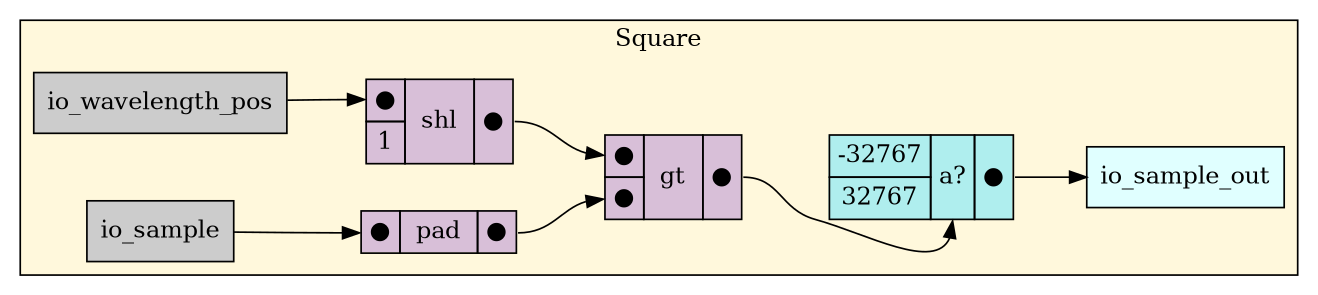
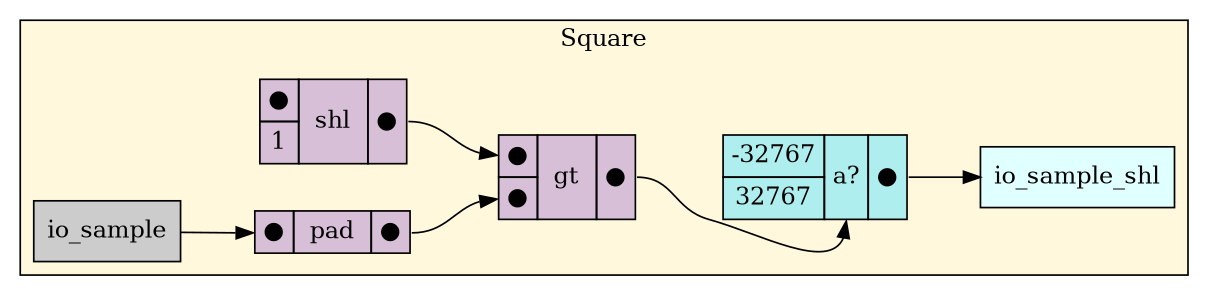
(160, 103) -> none
(1185, 177) -> (1077, 177)
